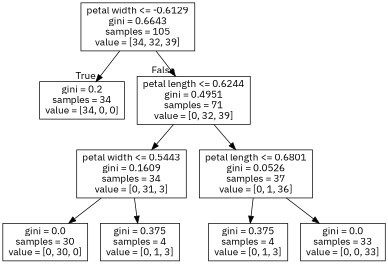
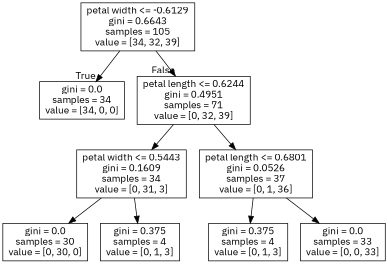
(82, 100) -> (82, 100)
